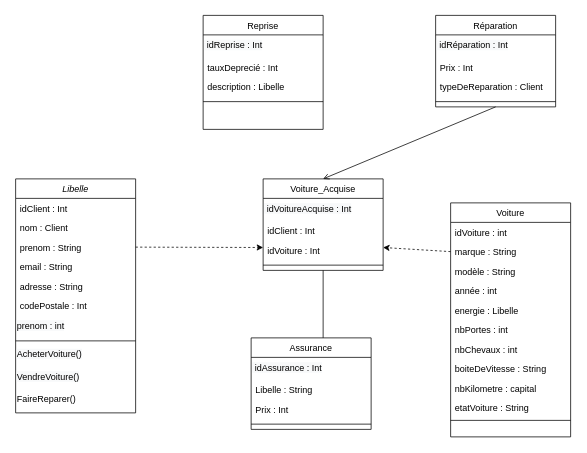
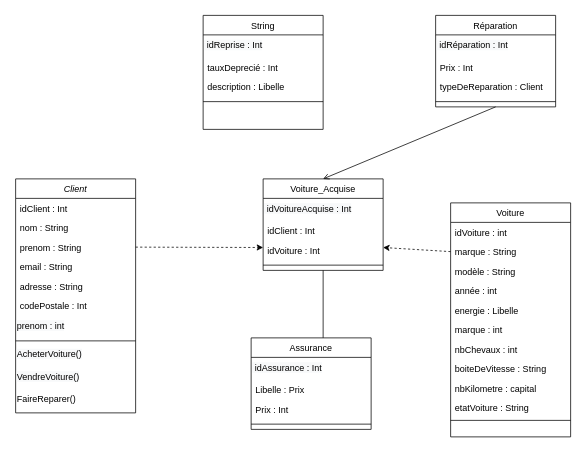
(263, 26) -> (263, 26)
(75, 189) -> (75, 189)
(44, 228) -> (45, 228)
(485, 330) -> (480, 330)
(287, 390) -> (282, 390)
